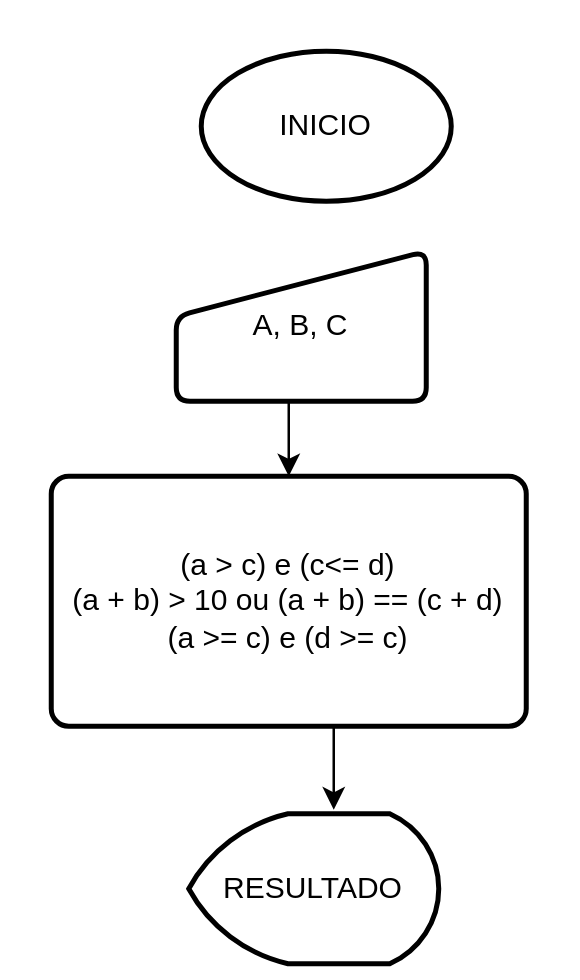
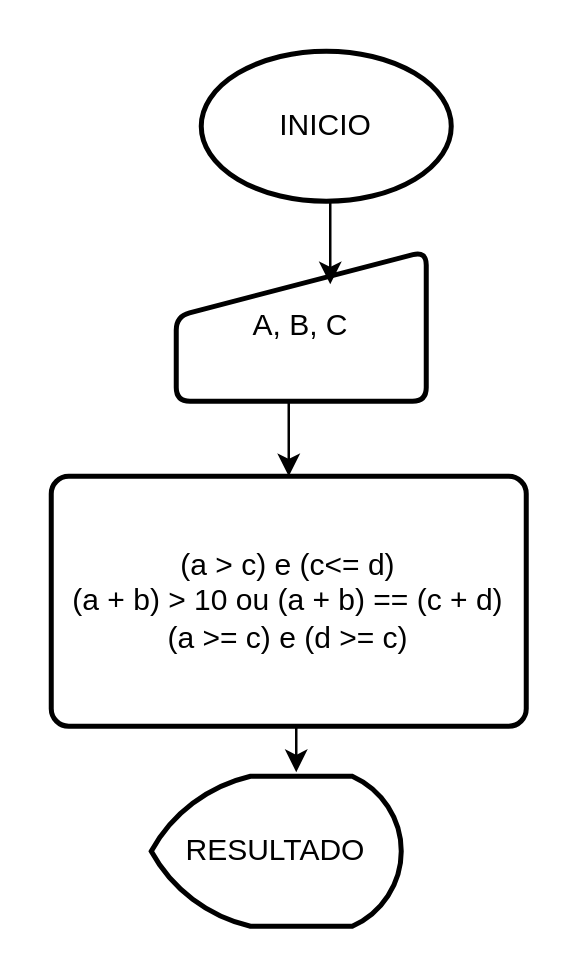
none -> (330, 235)
(314, 889) -> (276, 851)
